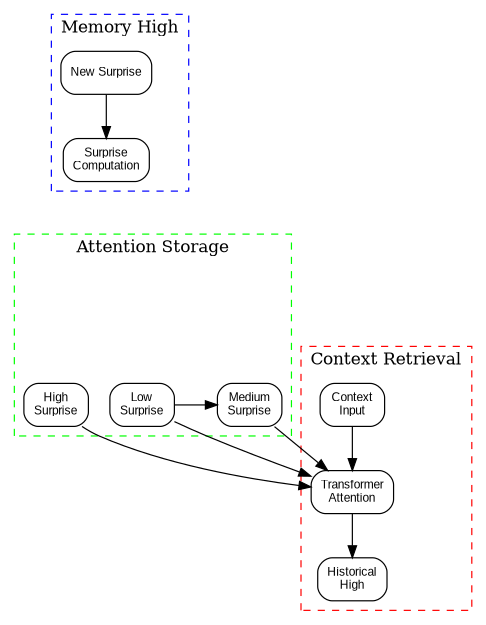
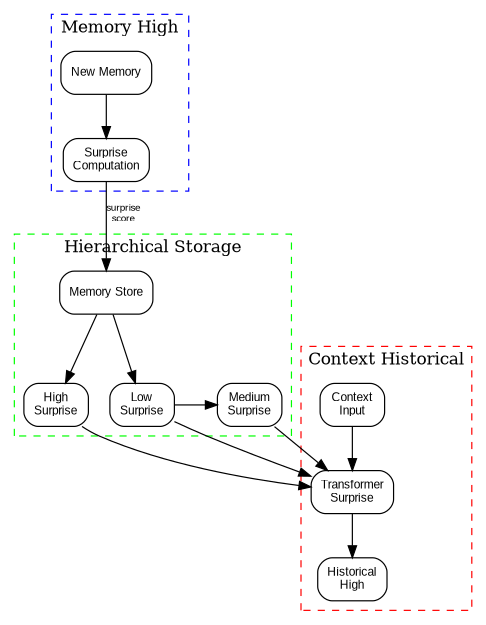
(106, 73) -> (106, 73)
(153, 248) -> (153, 248)
none -> (106, 293)
(386, 360) -> (386, 360)
(352, 492) -> (352, 492)
